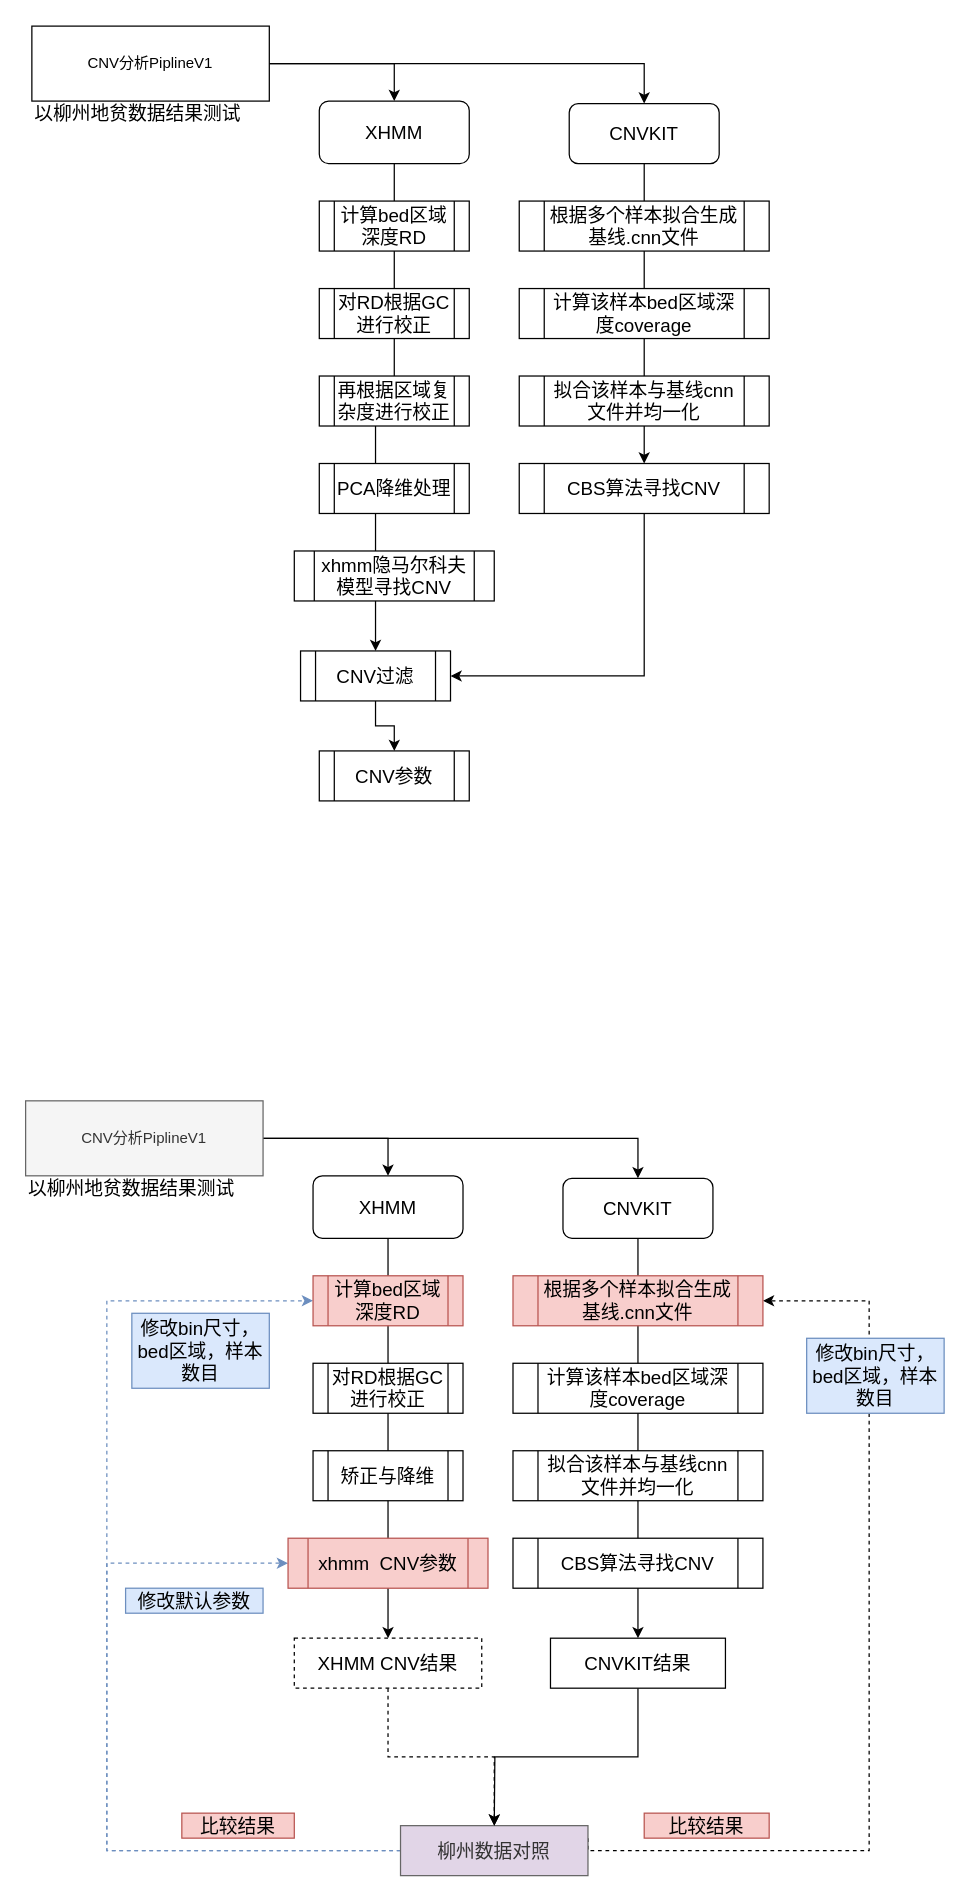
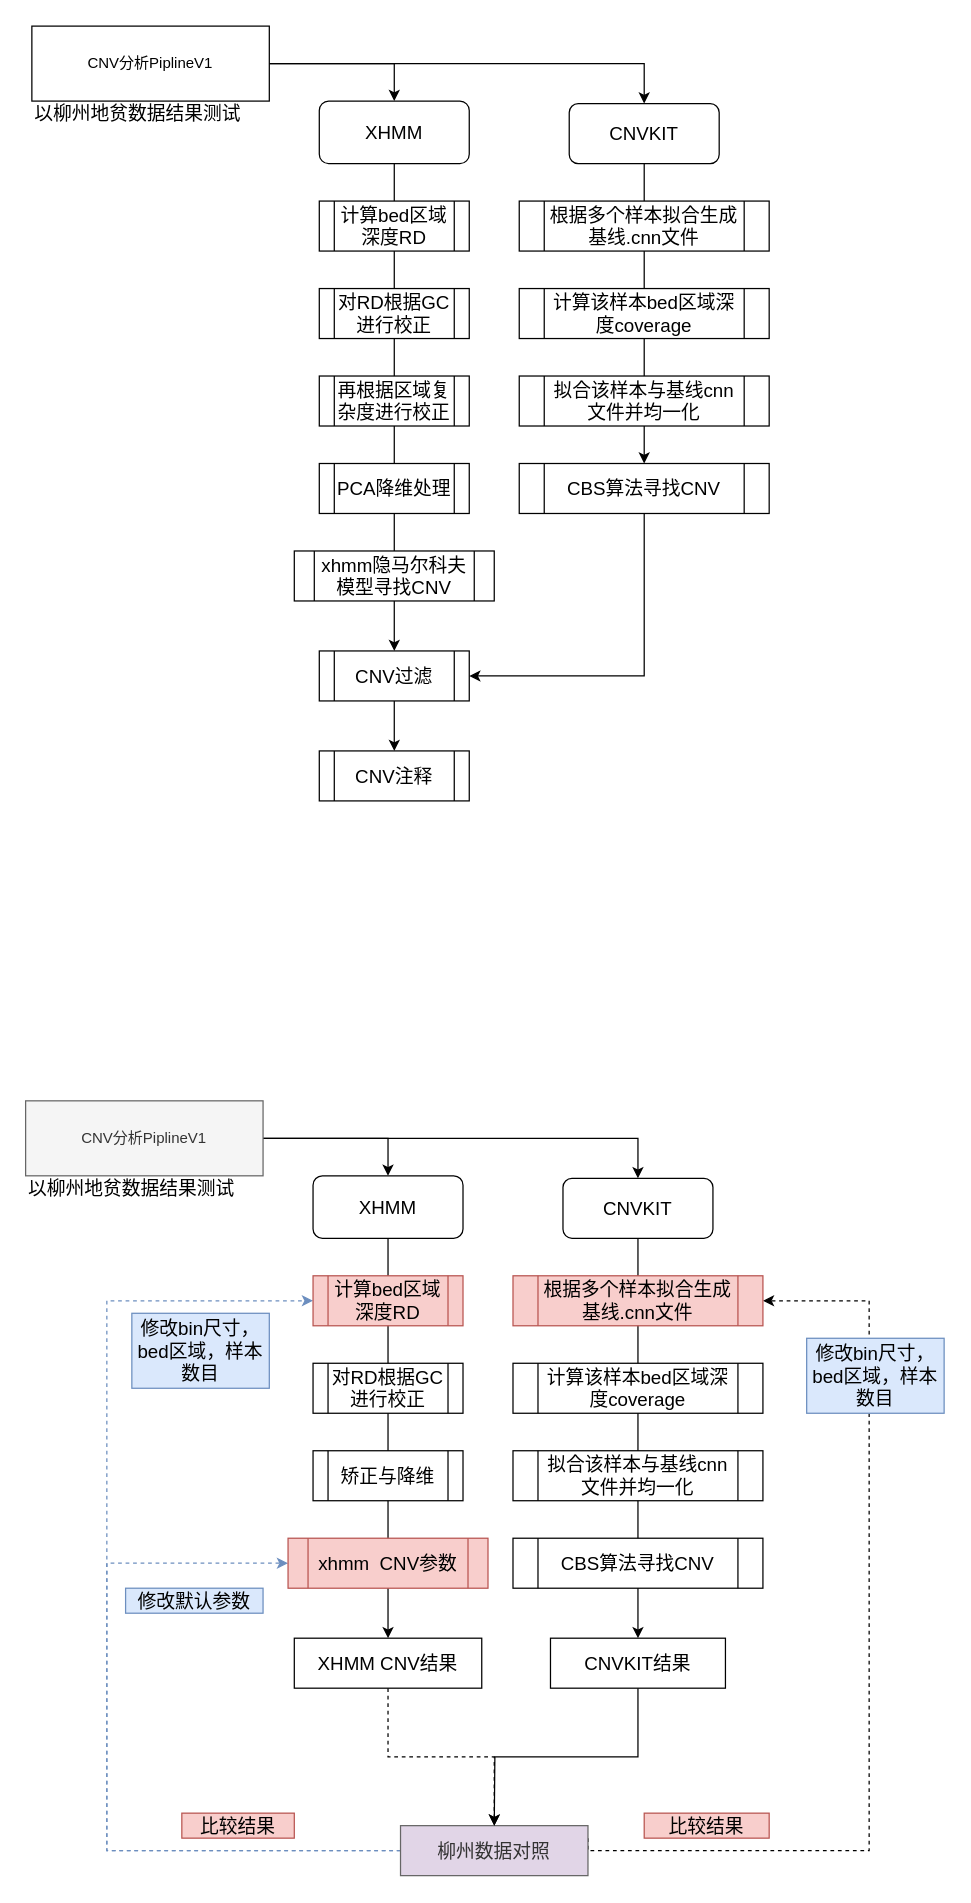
(376, 676) -> (394, 676)
(394, 776) -> (394, 776)
(388, 1663) -> (388, 1663)
